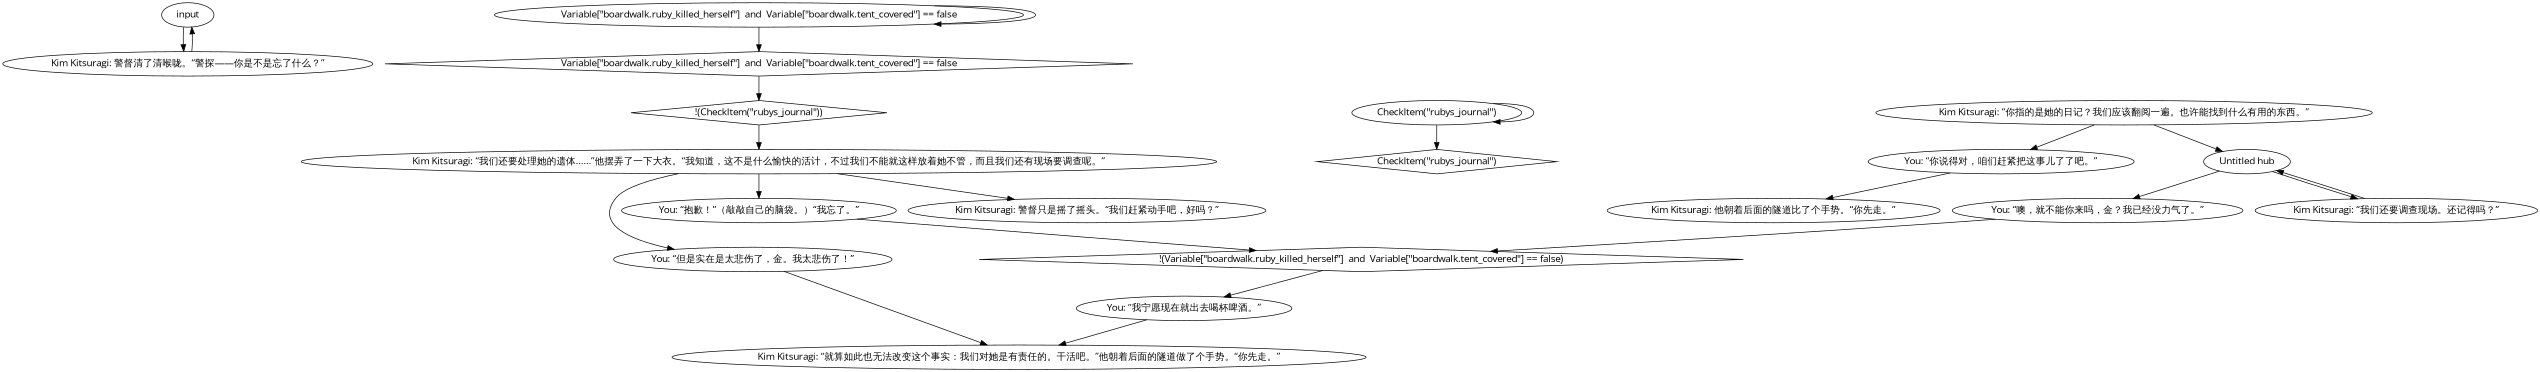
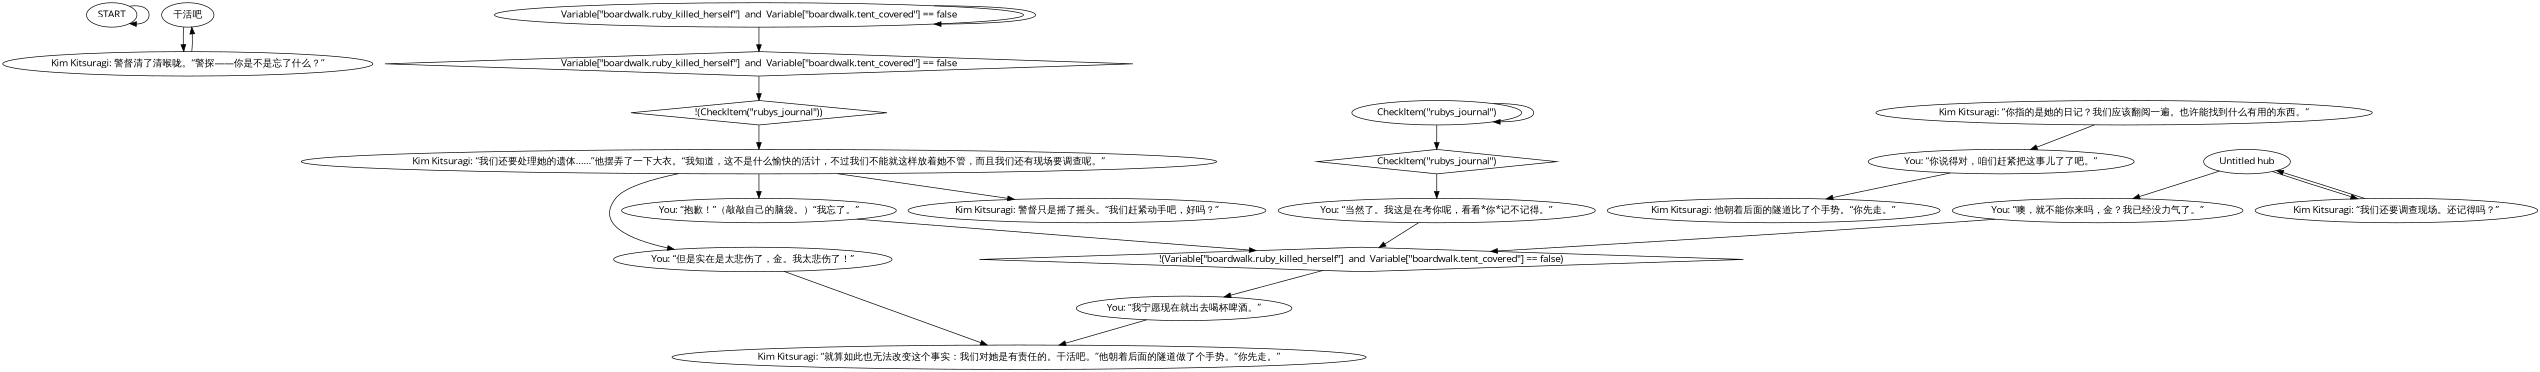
none -> (112, 15)
(188, 15) -> (188, 15)
(2185, 137) -> none
none -> (1437, 211)
